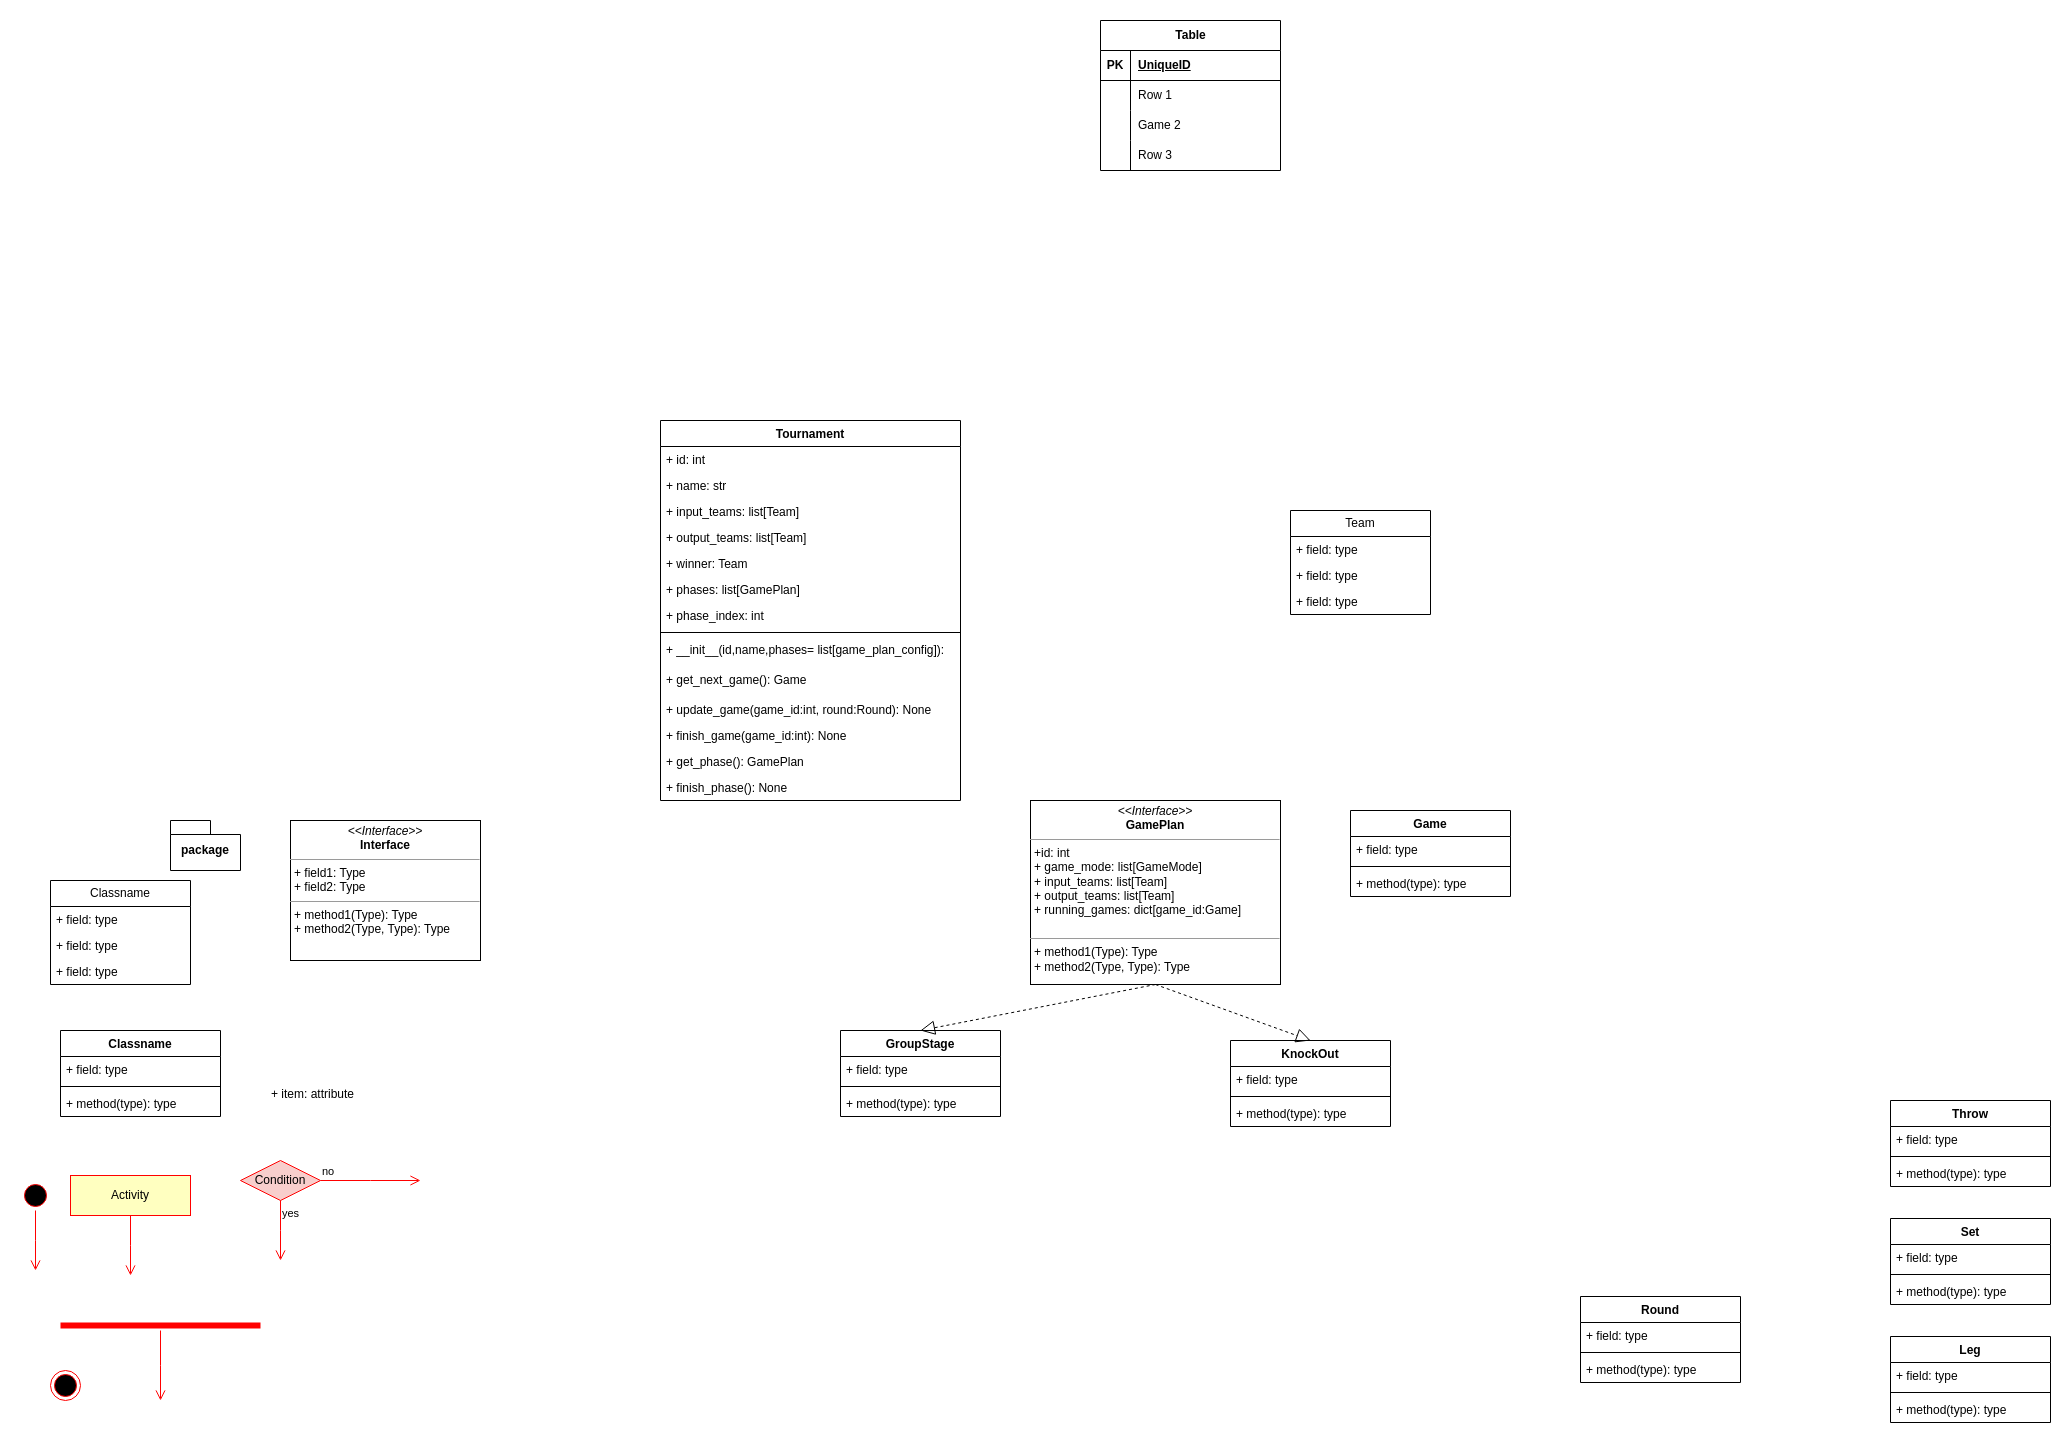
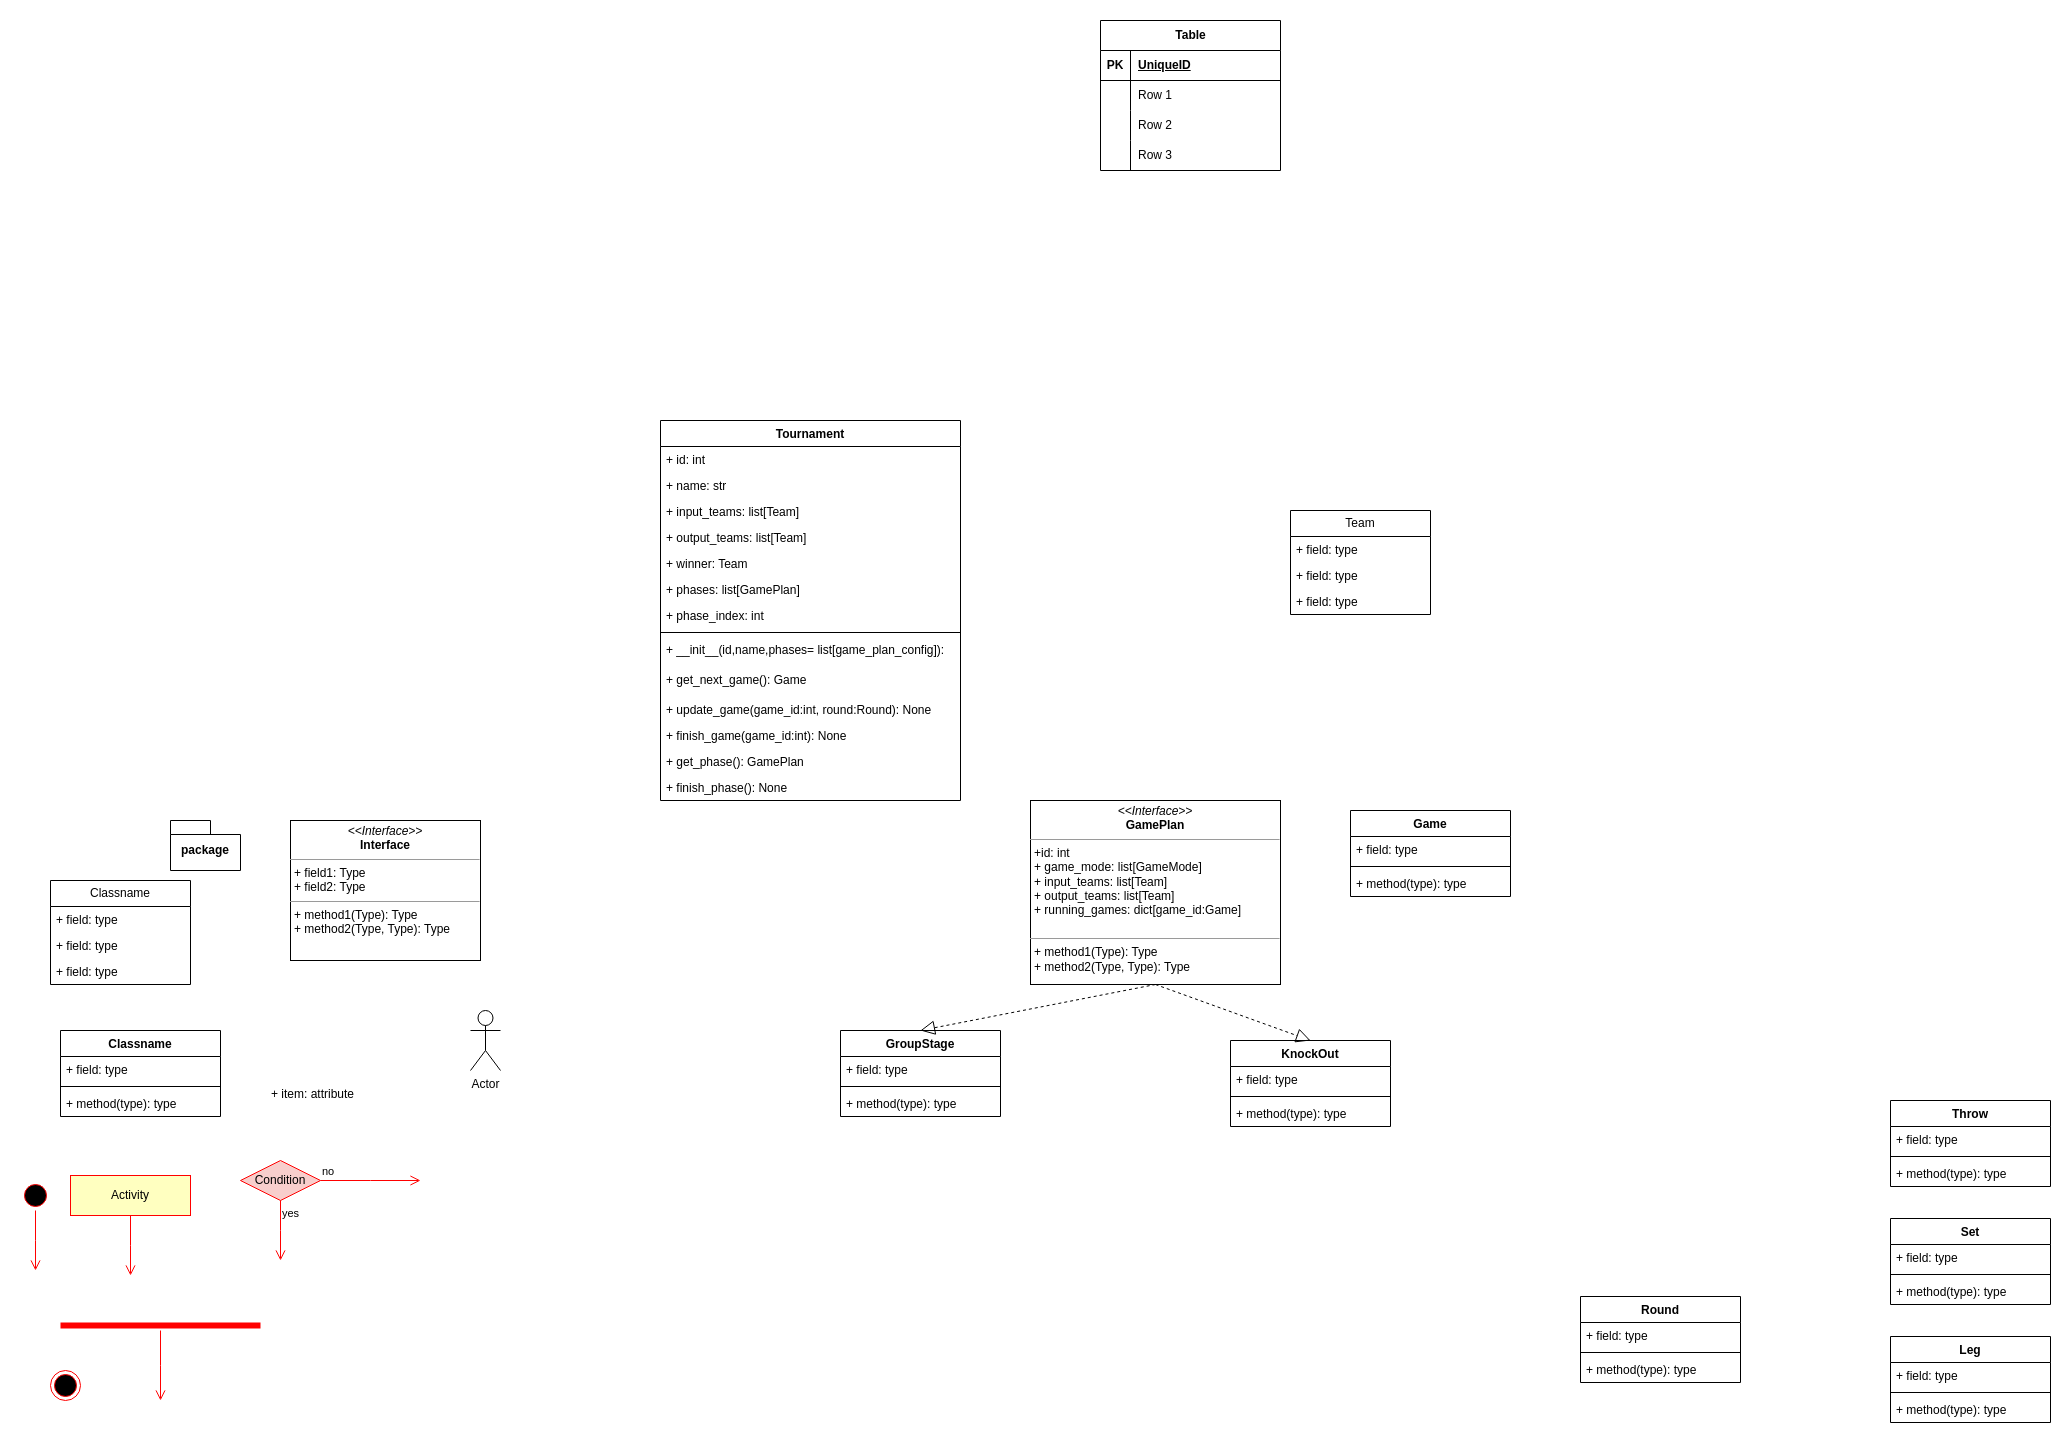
(1157, 126) -> (1154, 126)
none -> (486, 1041)
